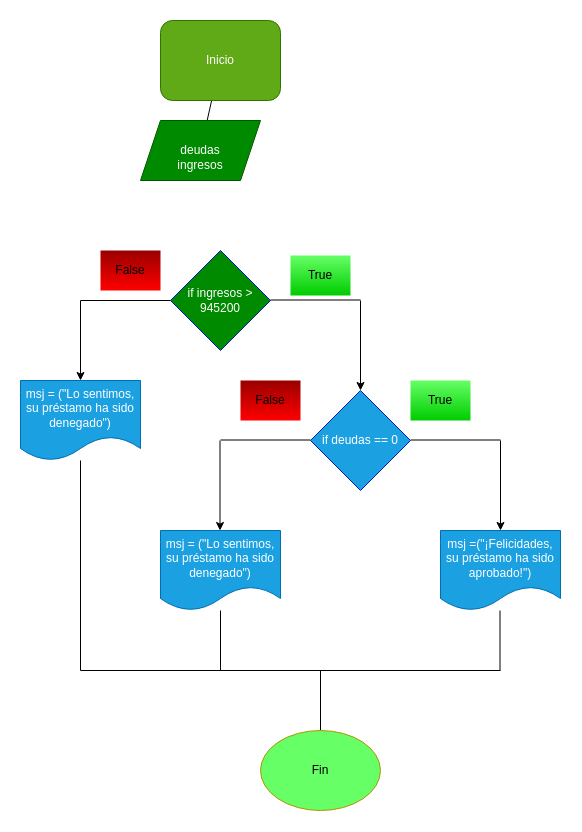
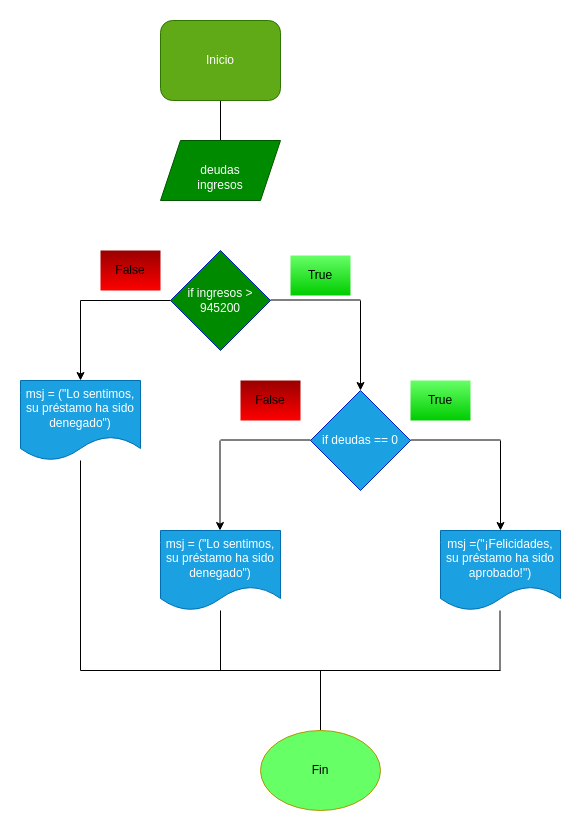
(201, 151) -> (221, 171)
